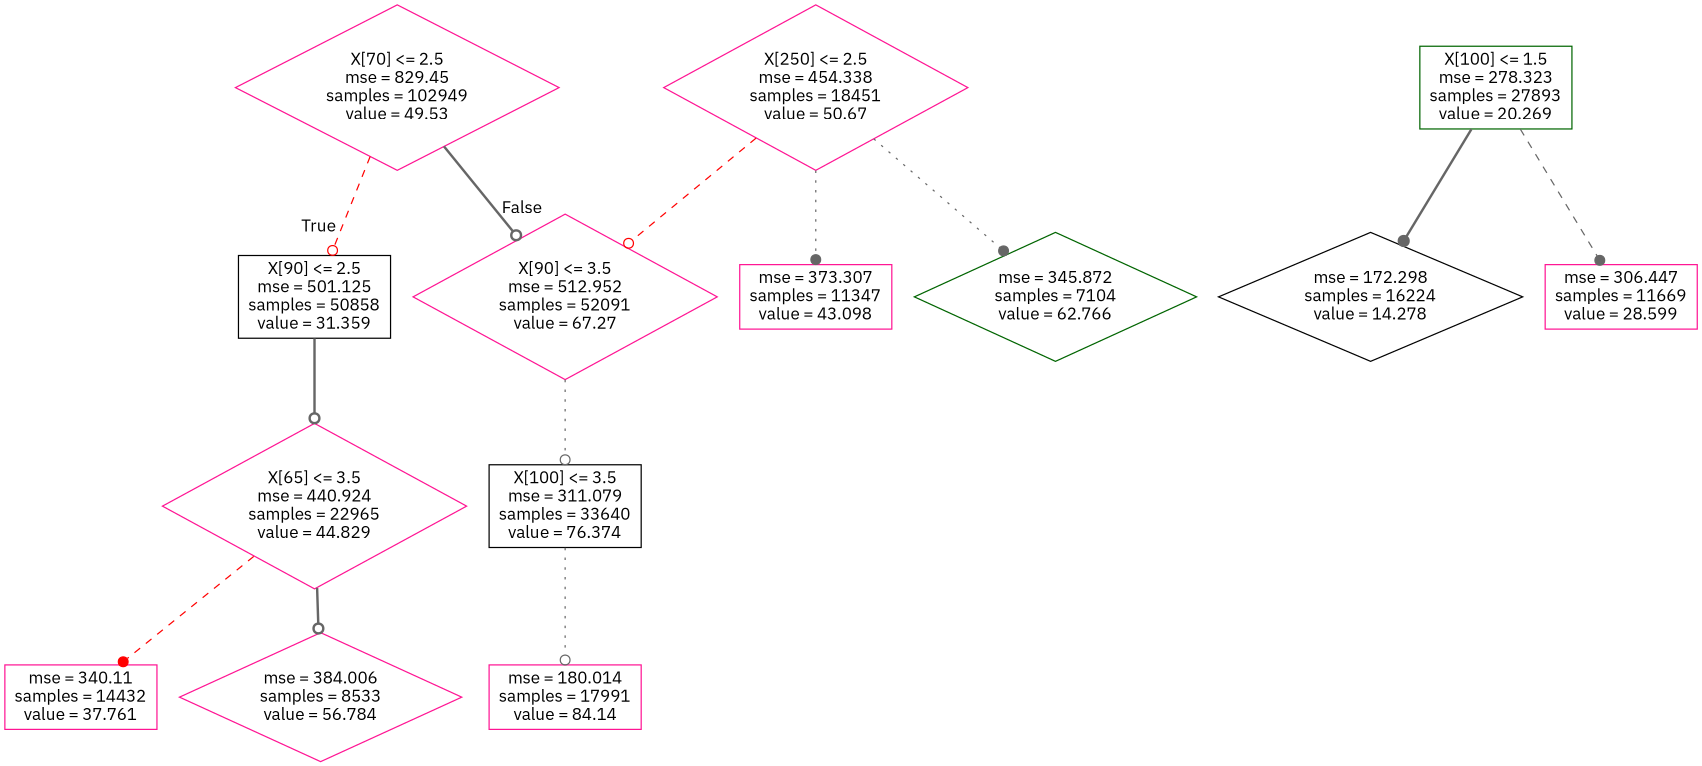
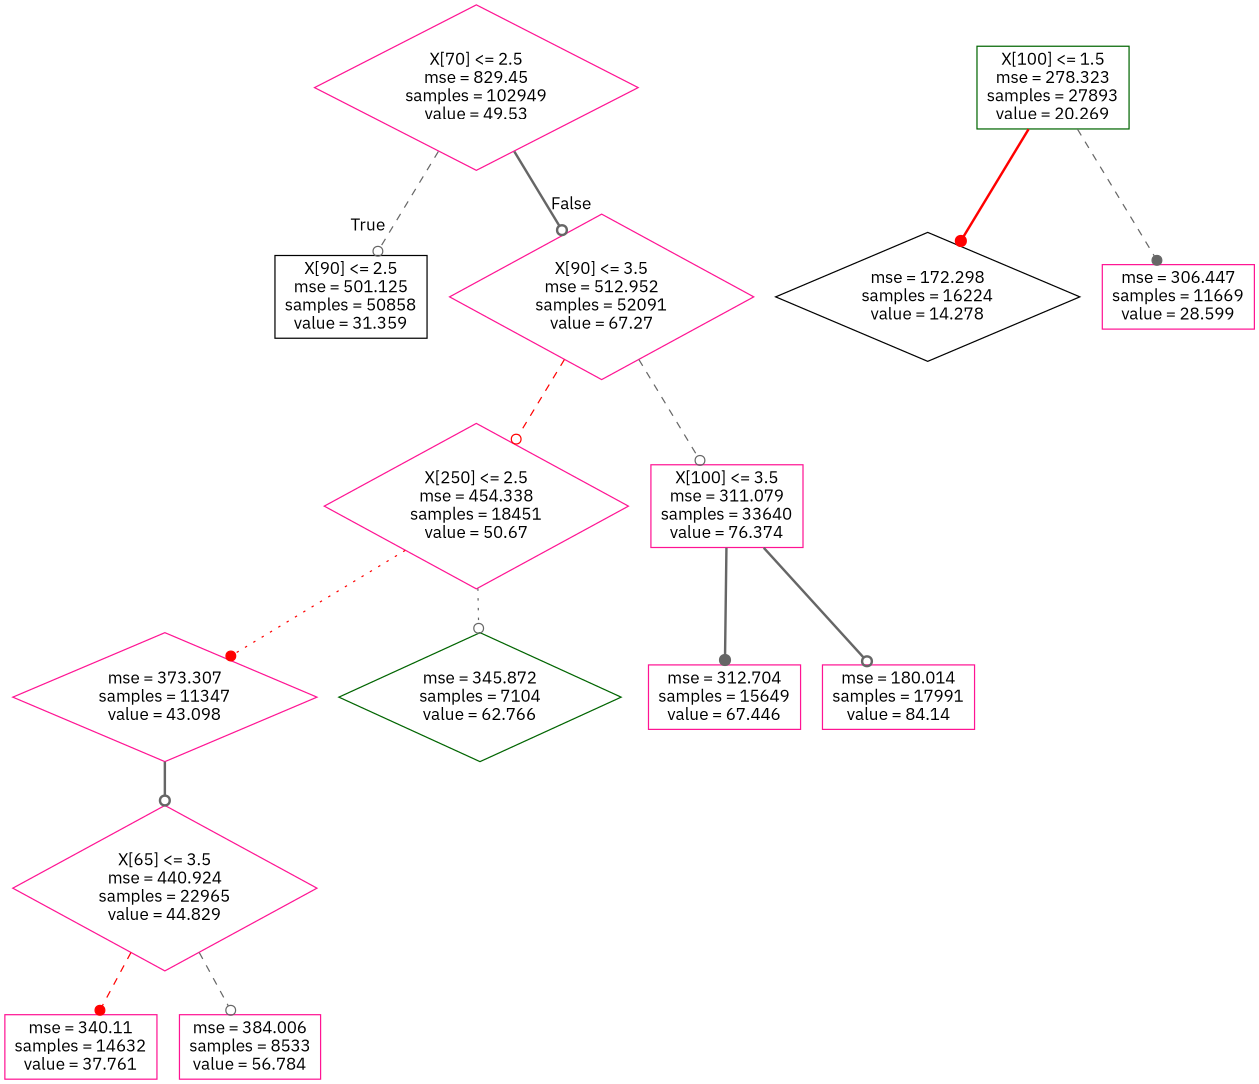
(1439, 183) -> (996, 183)
(694, 189) -> (542, 397)
(937, 193) -> (478, 606)
(352, 201) -> (409, 199)
(816, 213) -> (320, 602)
(816, 297) -> (165, 697)
(315, 376) -> (165, 779)
(565, 417) -> (668, 408)
(565, 506) -> (727, 506)
(565, 601) -> (814, 603)
(318, 606) -> (214, 979)
(81, 697) -> (81, 1047)
(321, 697) -> (250, 1047)
none -> (725, 697)
